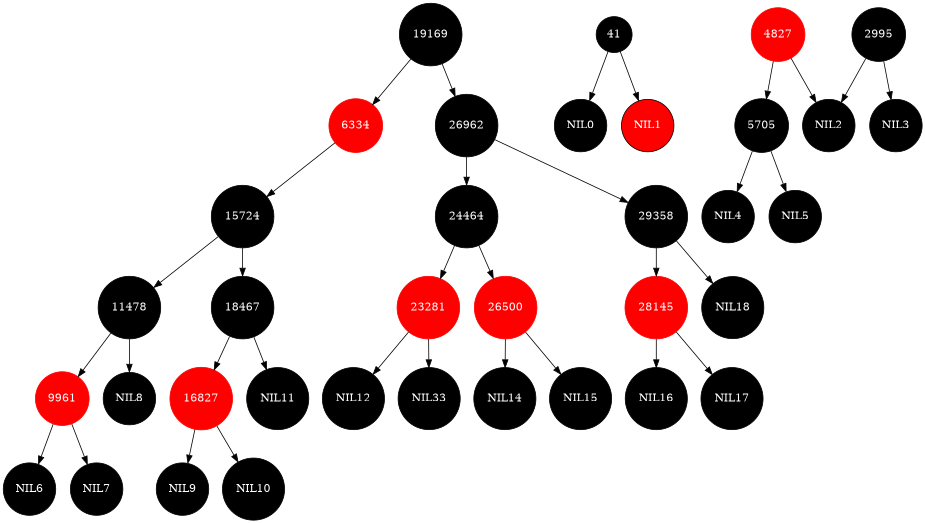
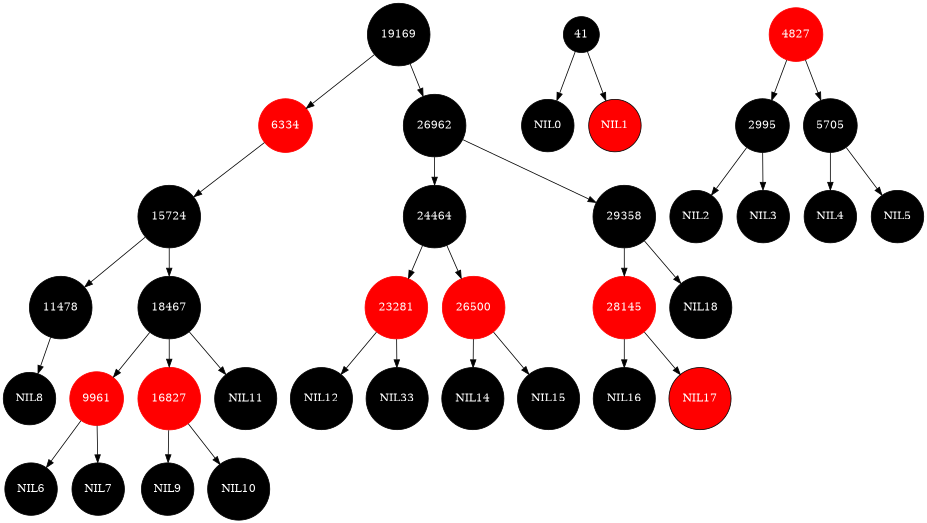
(802, 77) -> (781, 76)
(97, 352) -> (134, 352)
(732, 399) -> (700, 399)
